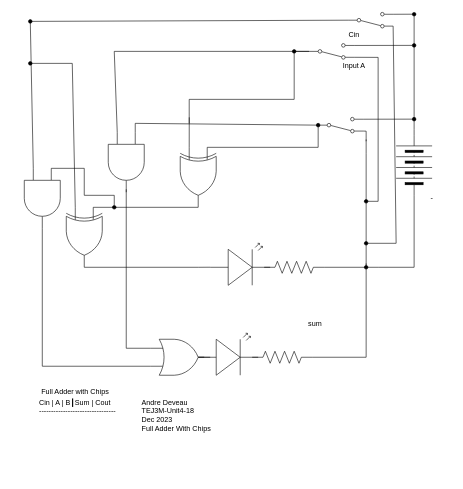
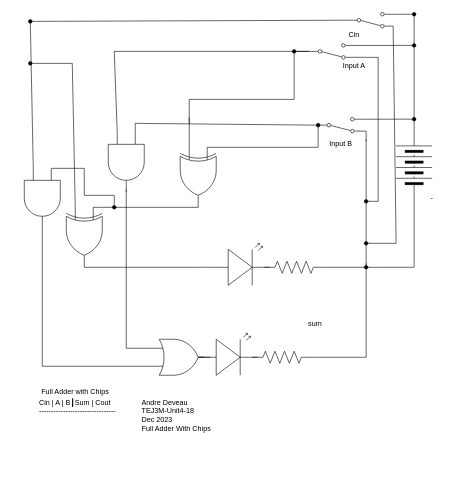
none -> (341, 144)
